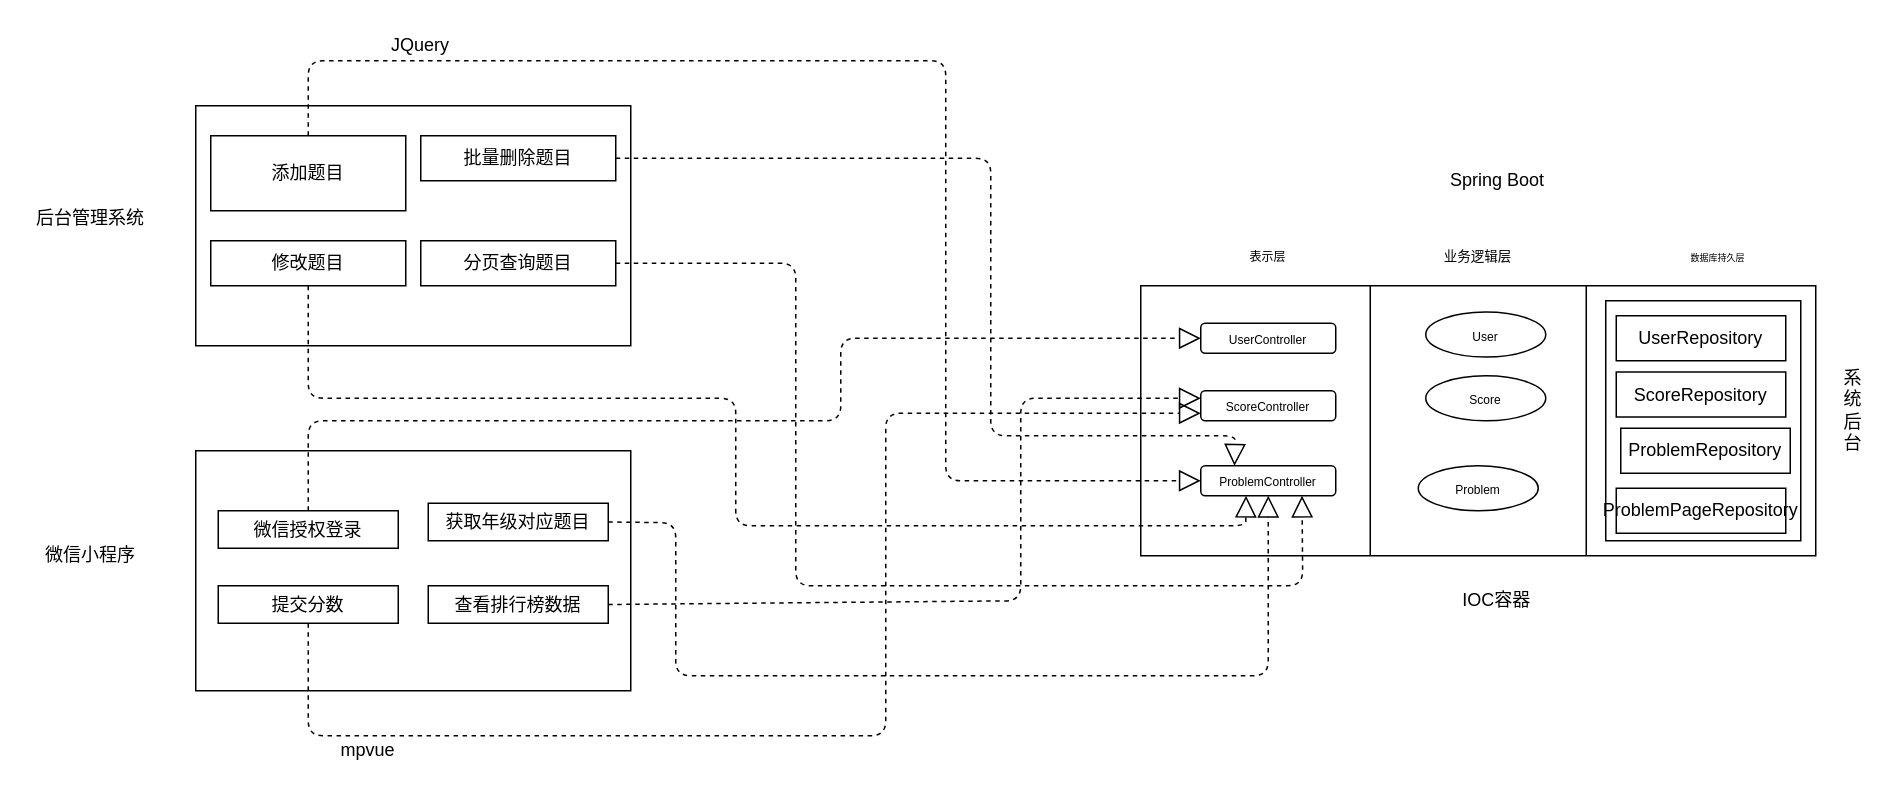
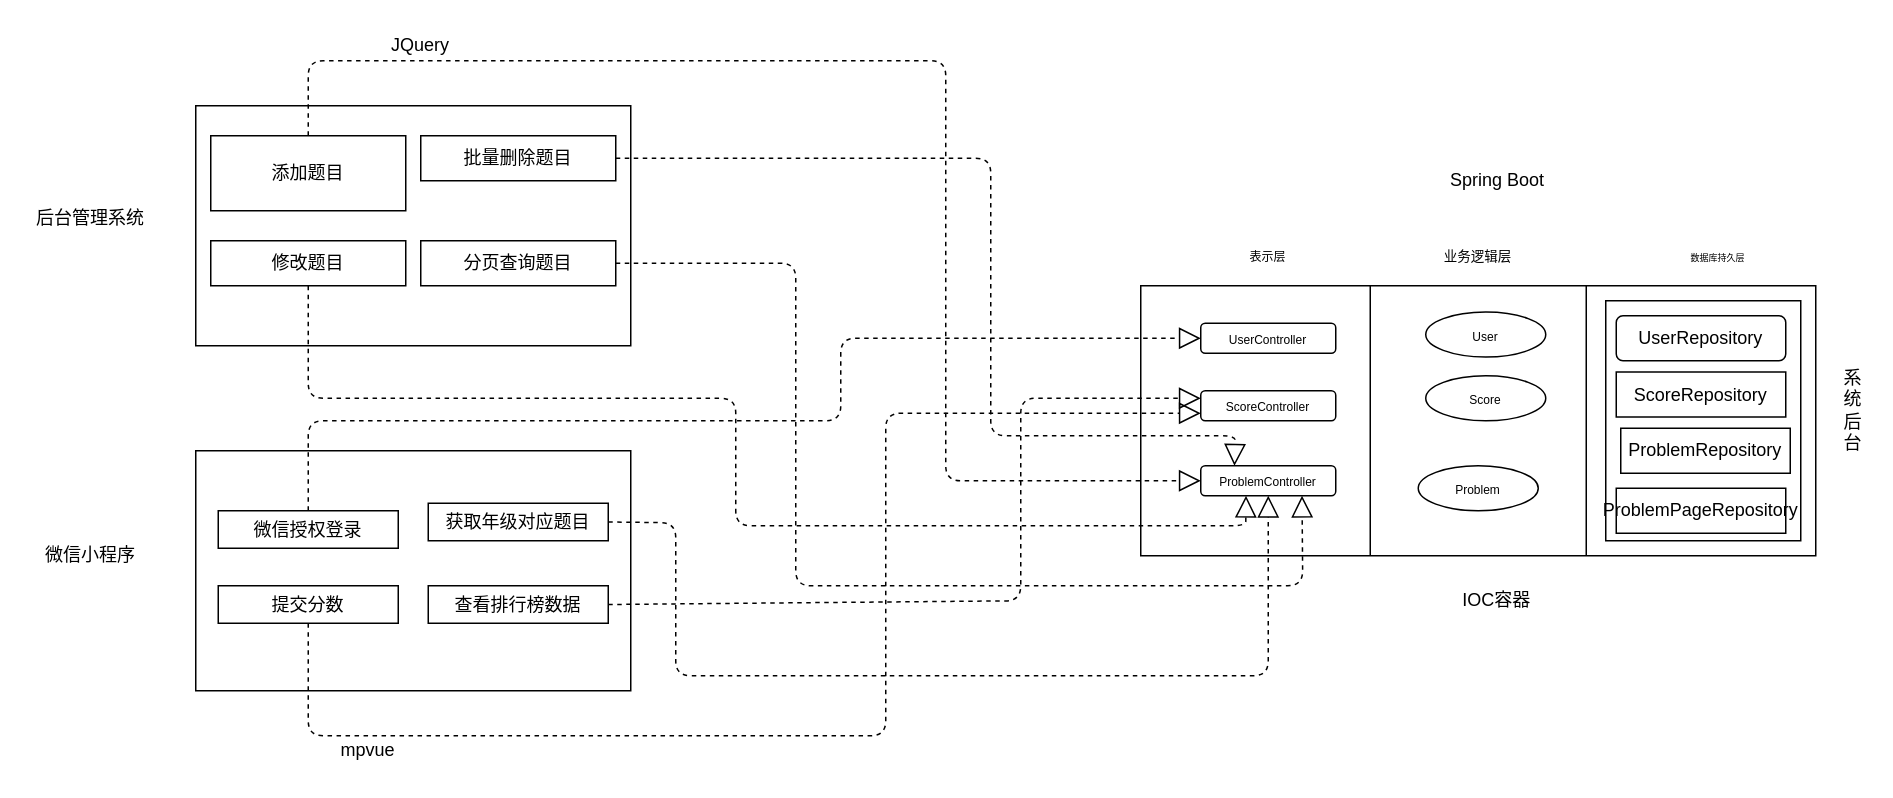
(1701, 338) -> (1701, 338)
